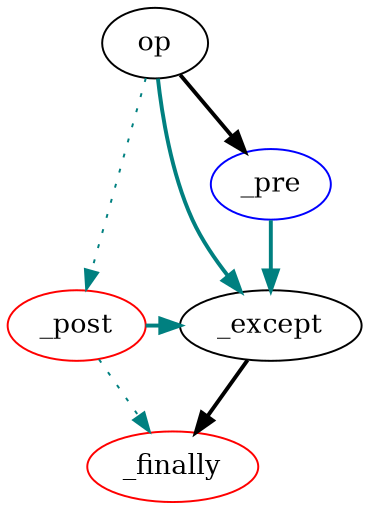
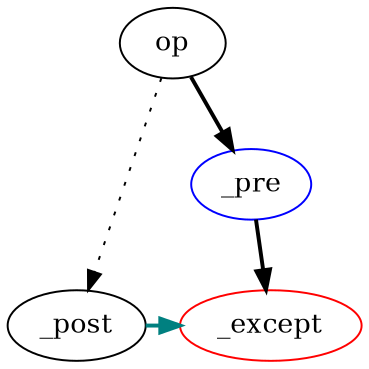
(119, 174) -> (128, 175)
(179, 183) -> none
(271, 245) -> (260, 245)
(77, 326) -> (77, 326)
(271, 326) -> (271, 326)
(173, 467) -> none
